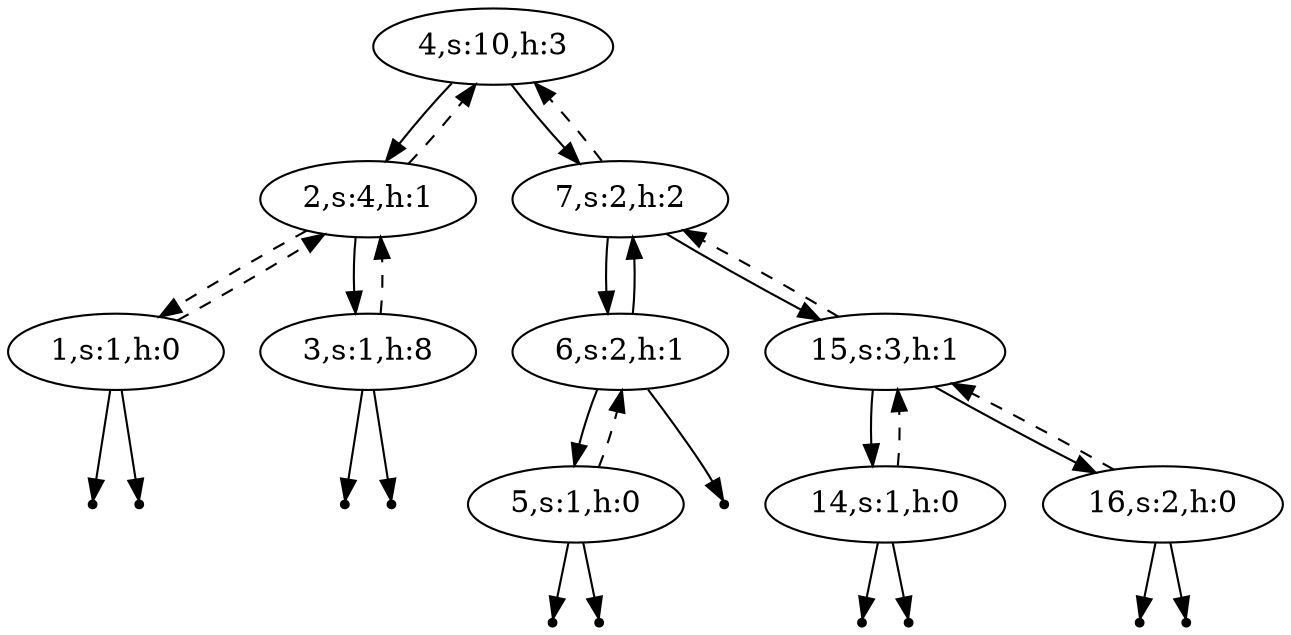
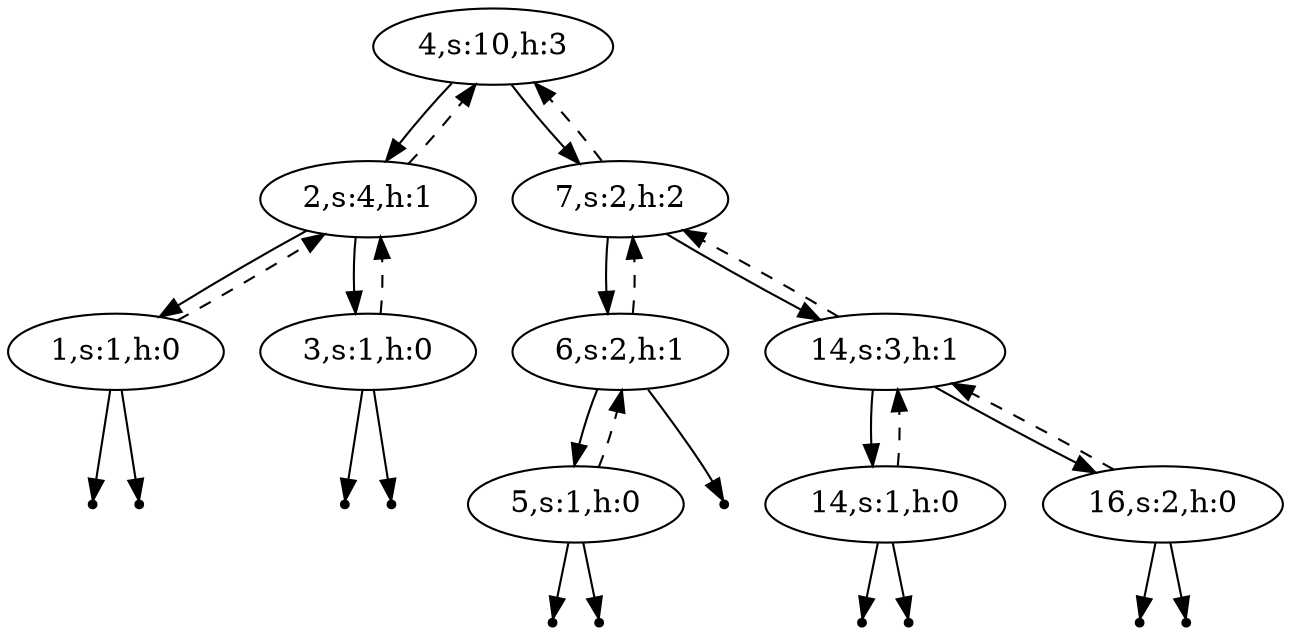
(242, 267) -> (242, 267)
(635, 286) -> (635, 286)
(368, 352) -> (368, 352)
(885, 352) -> (885, 352)
